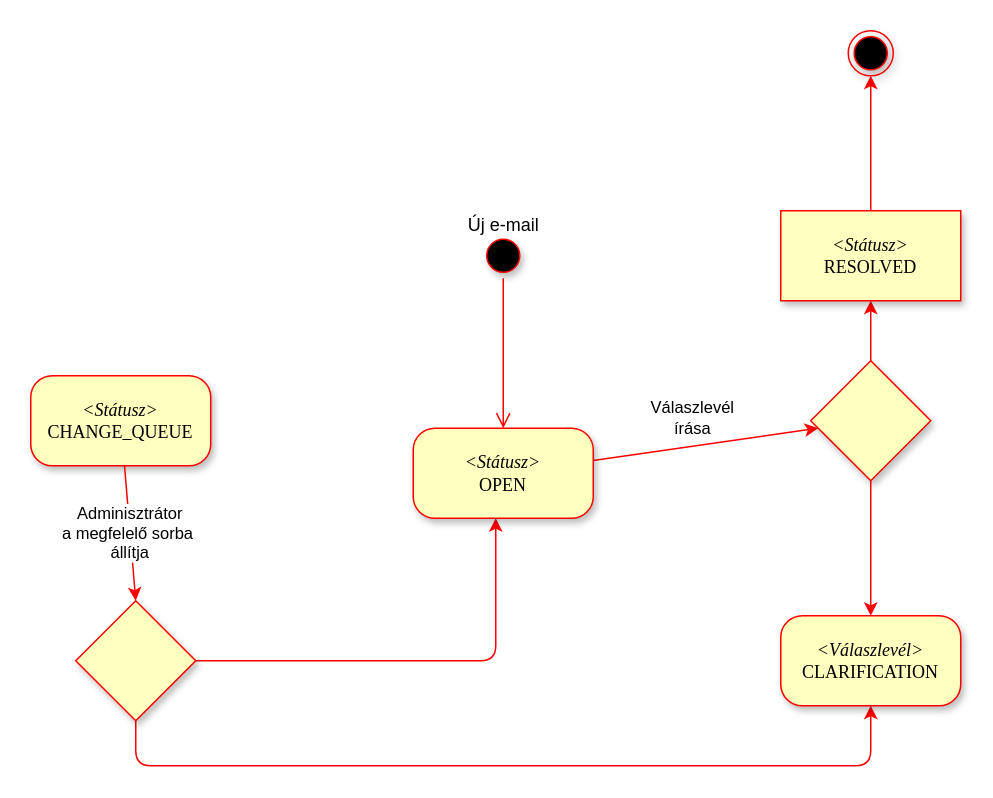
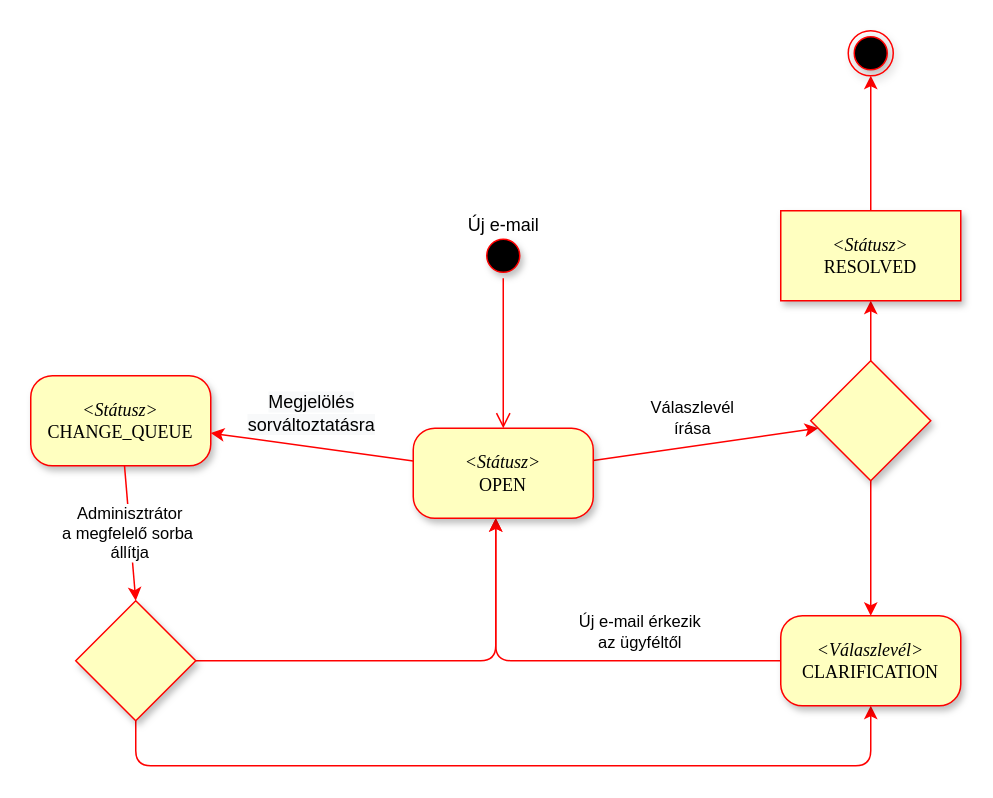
none -> (317, 448)
none -> (639, 661)
